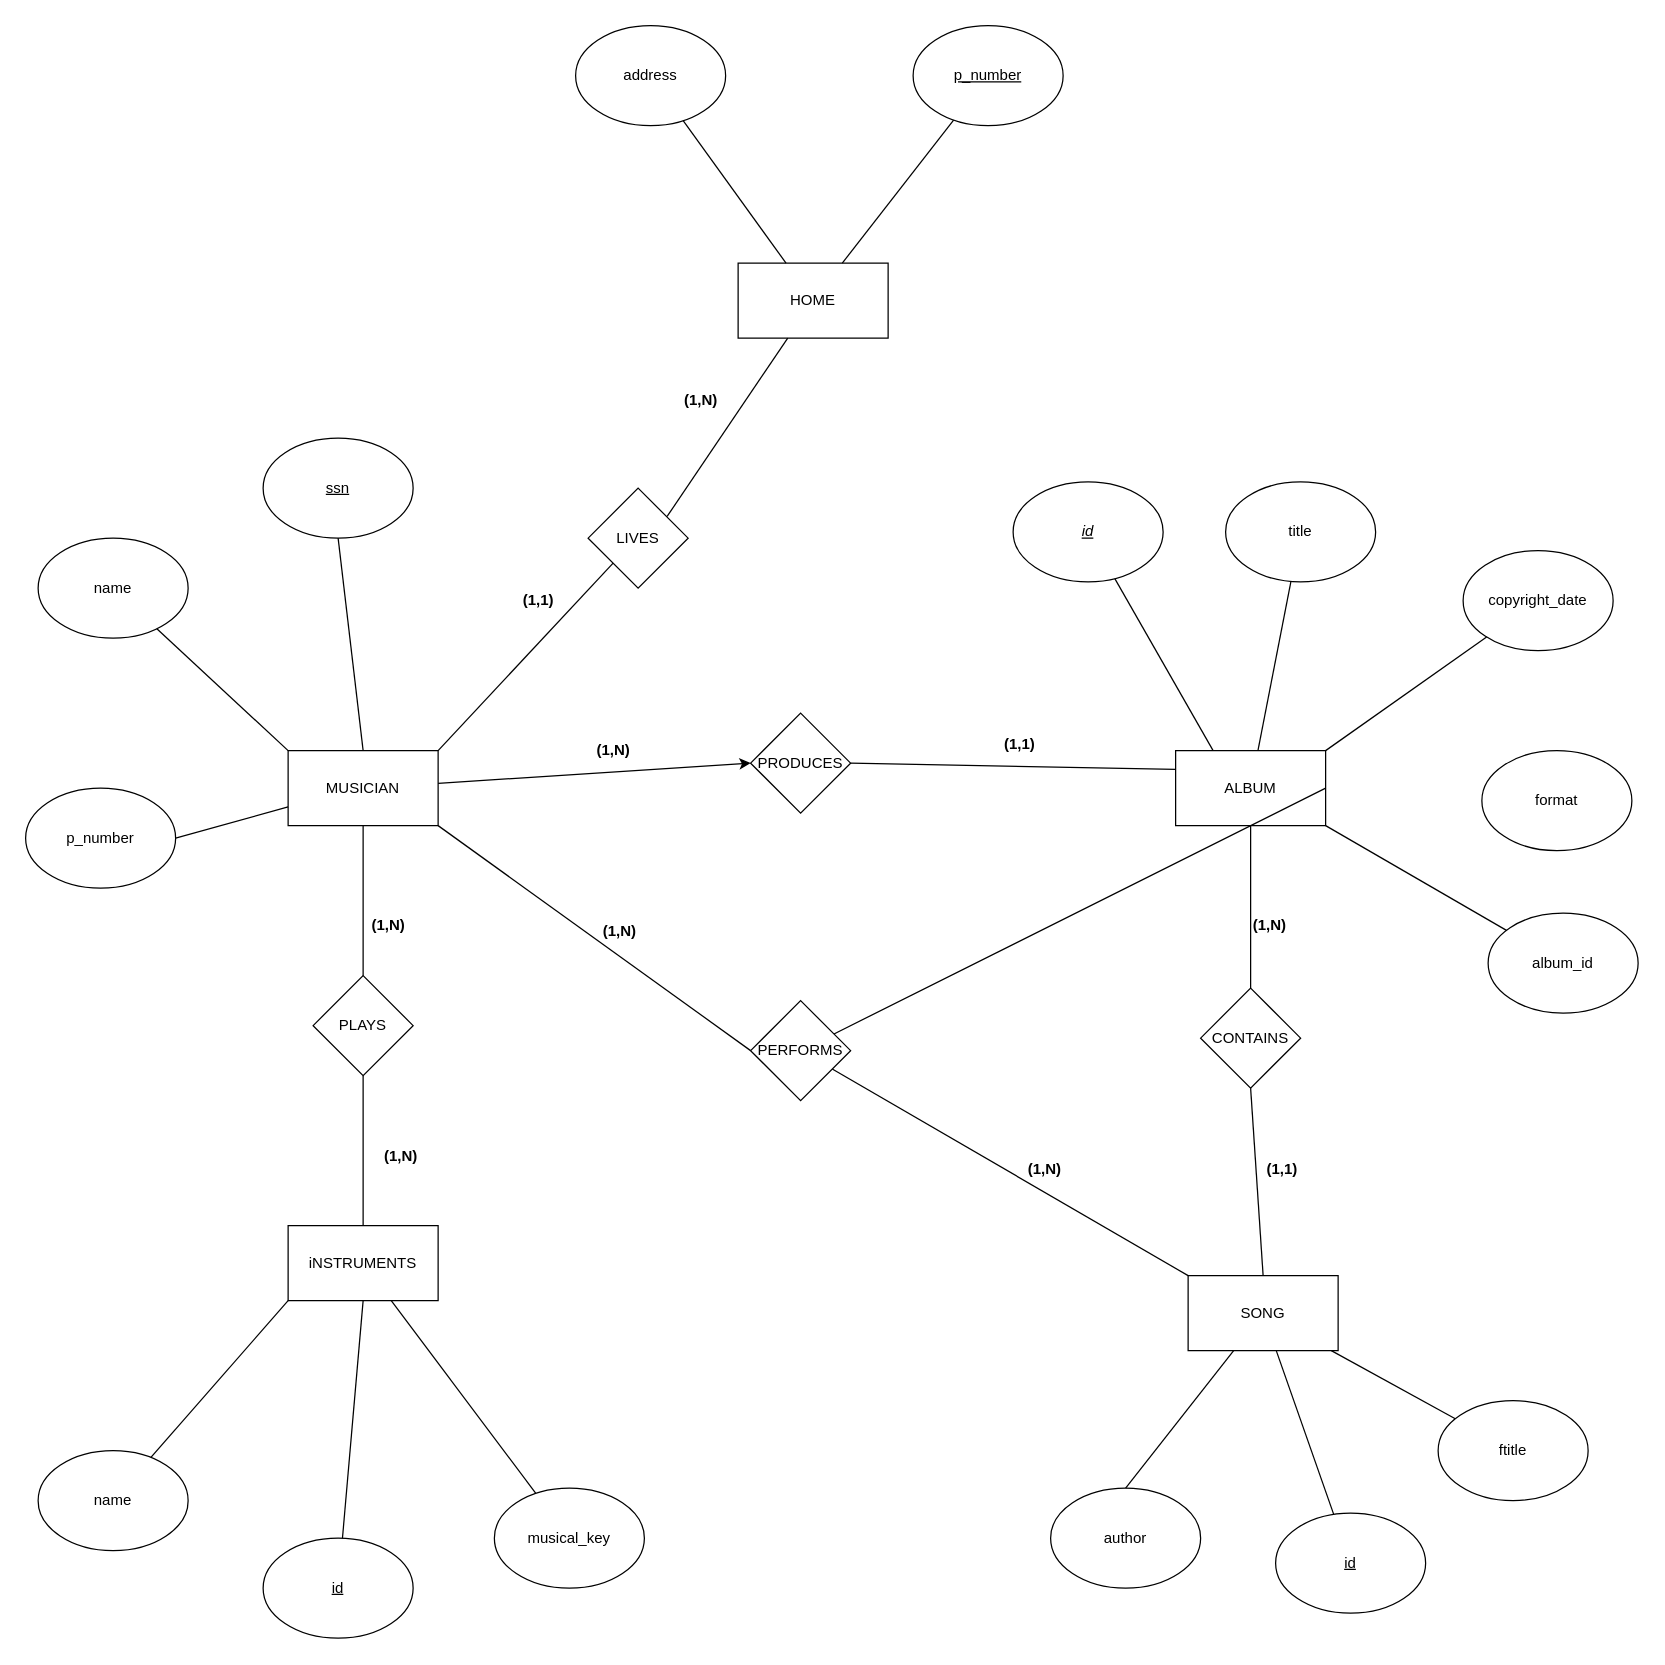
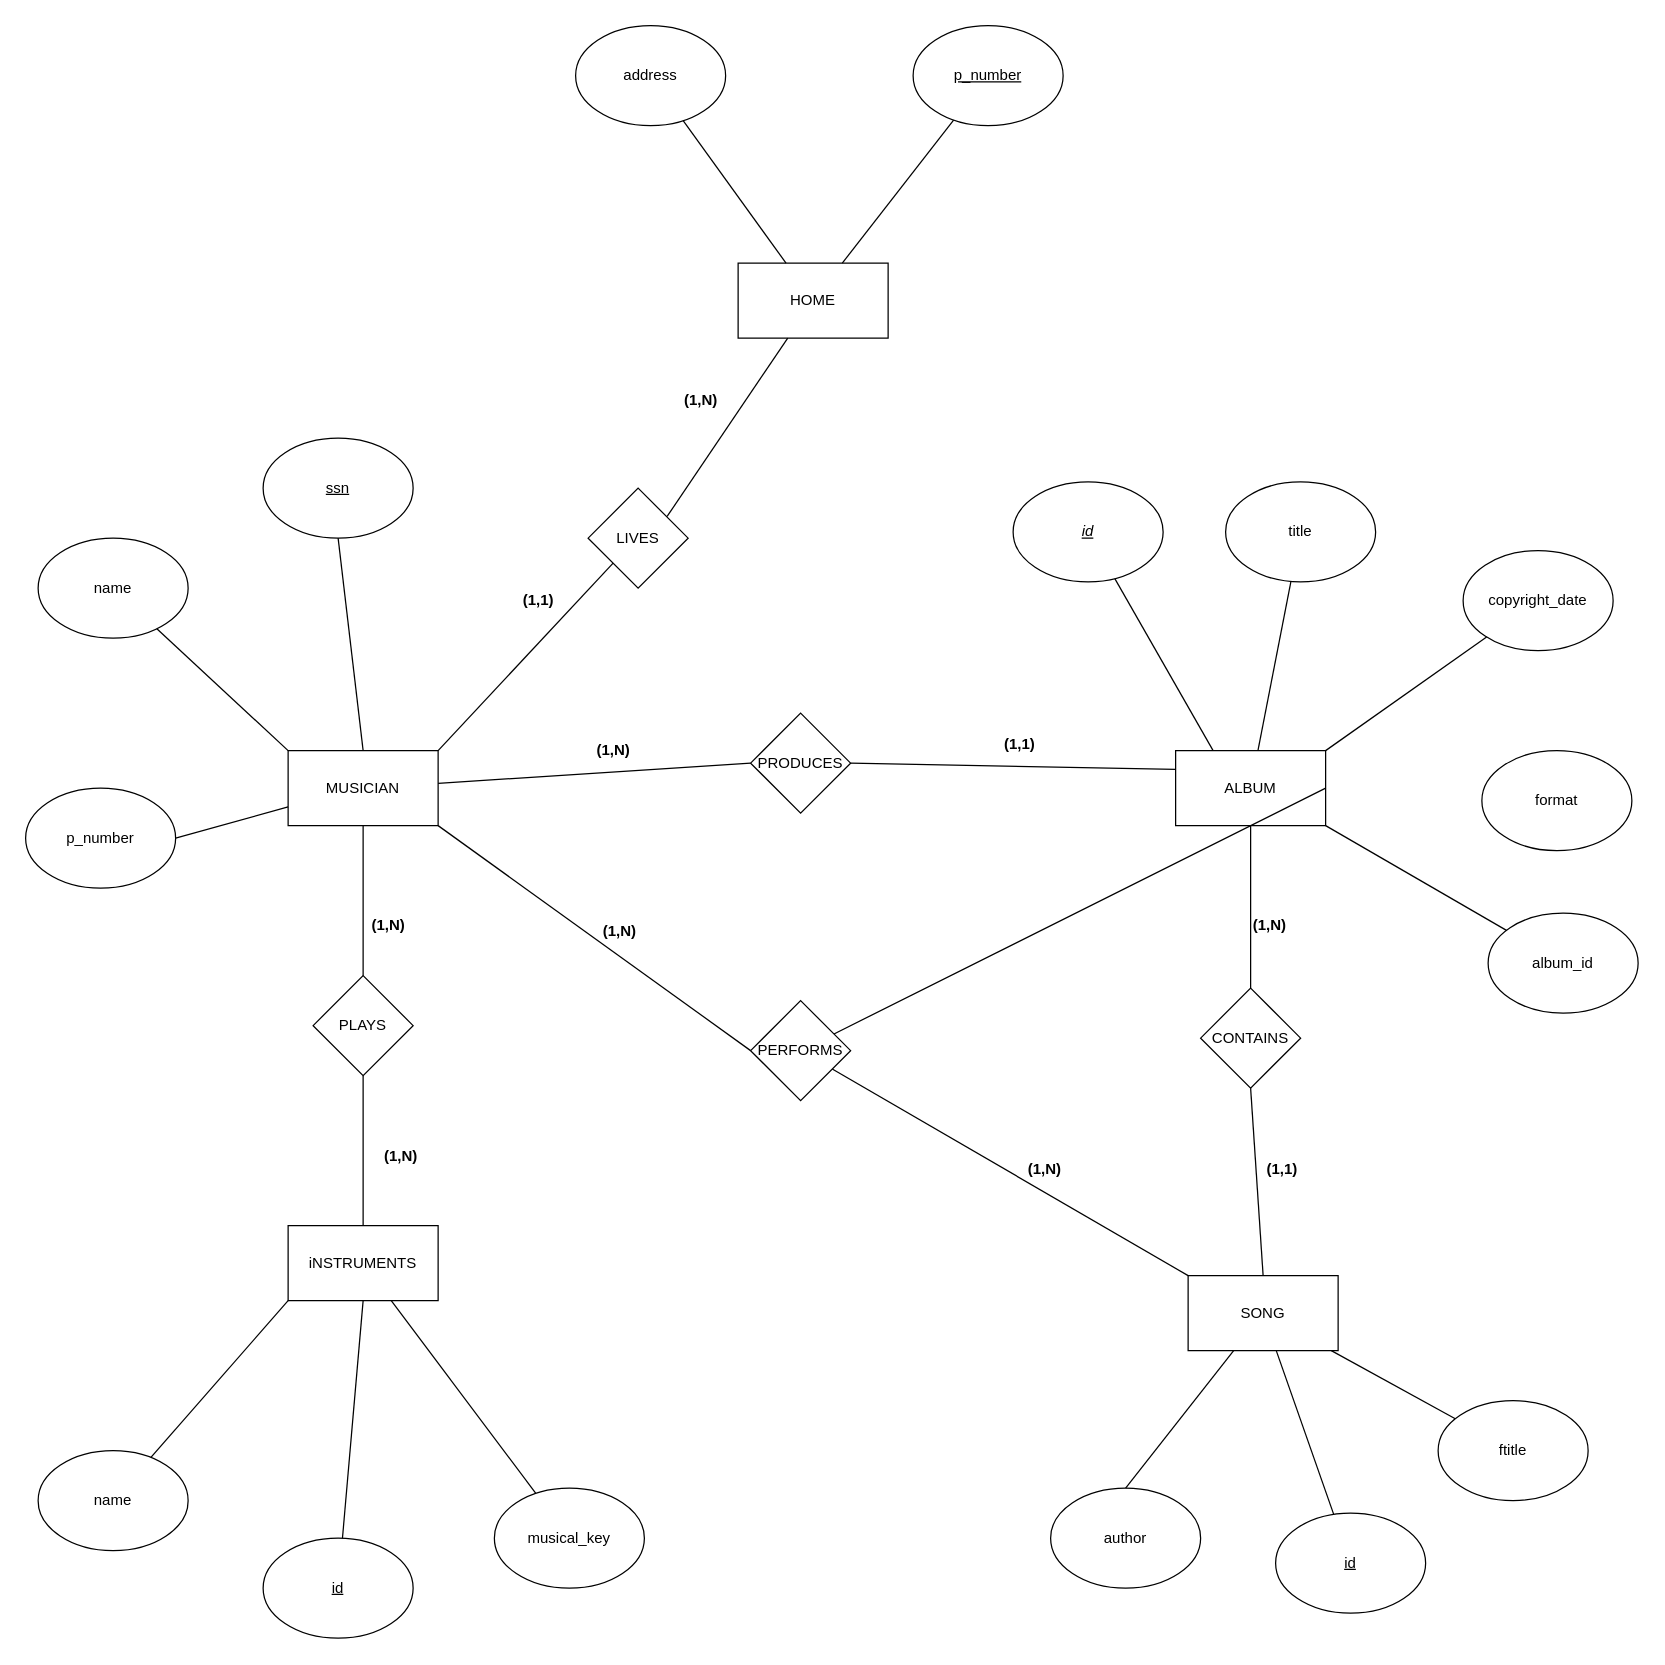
(741, 764) -> (744, 764)
